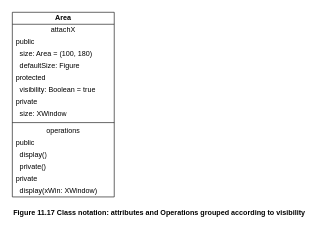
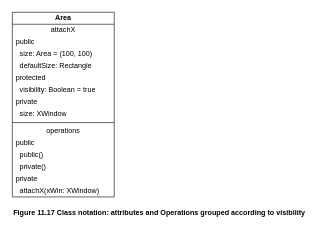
(56, 54) -> (56, 54)
(50, 66) -> (56, 66)
(32, 155) -> (30, 155)
(55, 191) -> (57, 191)
